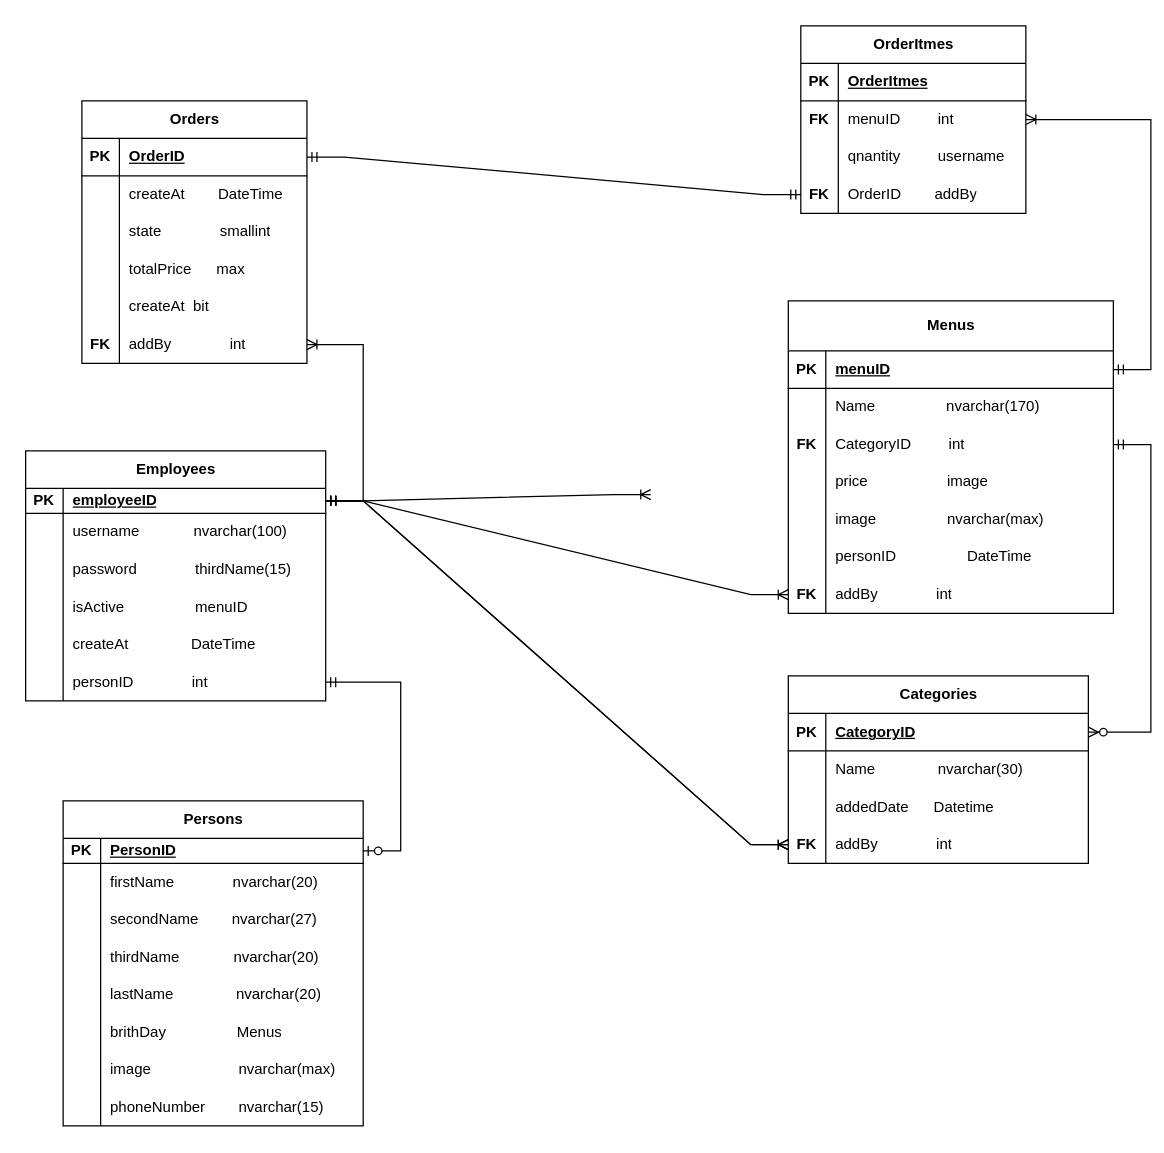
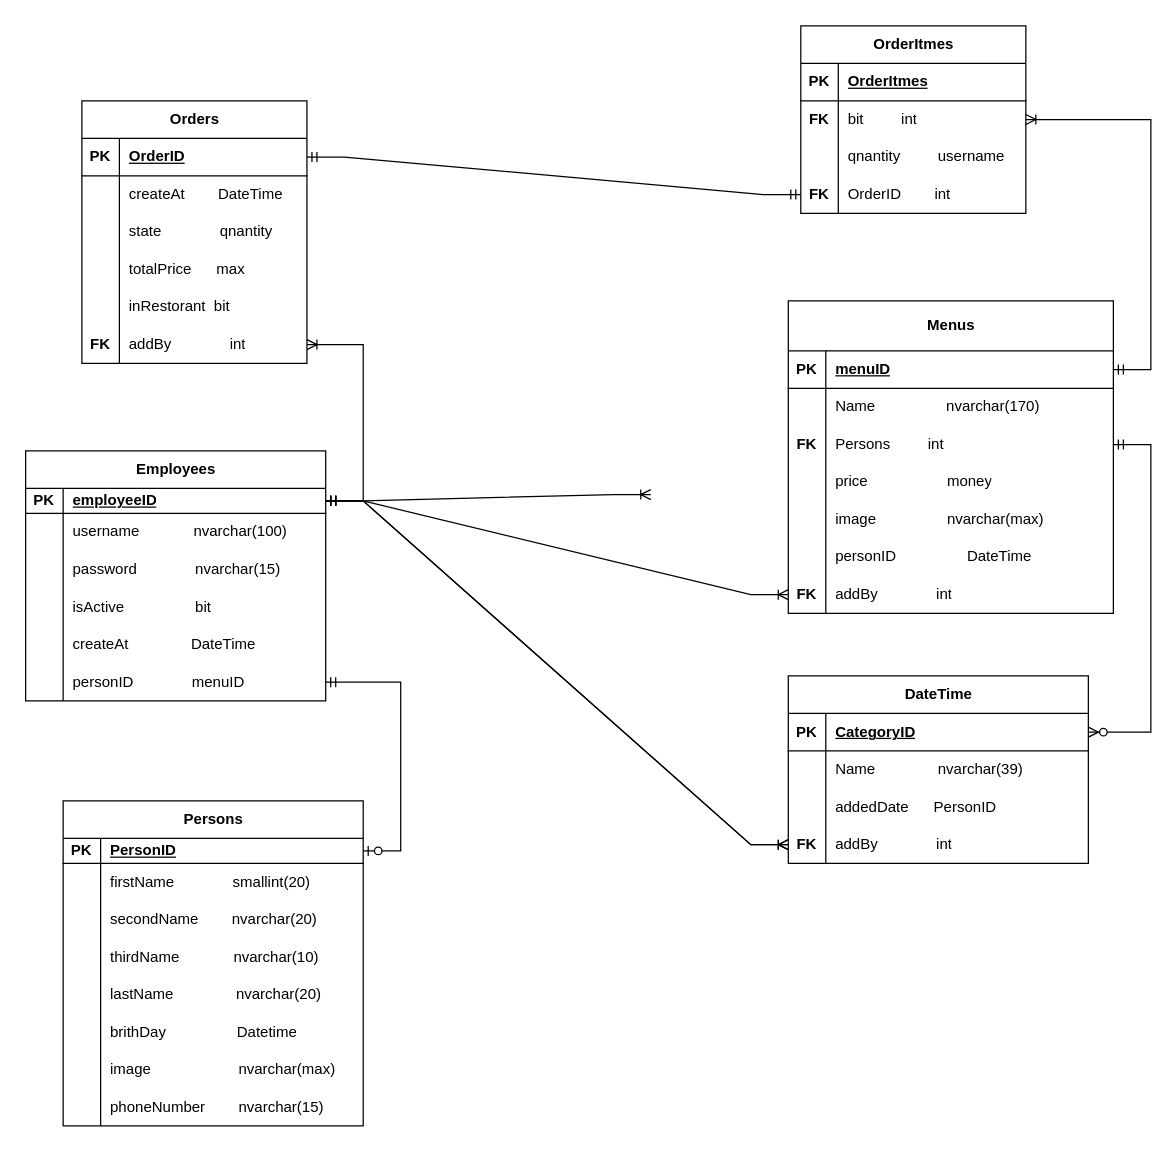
(914, 119) -> (899, 119)
(924, 194) -> (914, 194)
(218, 232) -> (218, 232)
(180, 307) -> (191, 307)
(918, 444) -> (906, 444)
(936, 482) -> (938, 482)
(199, 569) -> (199, 569)
(184, 607) -> (169, 607)
(163, 682) -> (177, 682)
(939, 694) -> (939, 694)
(952, 769) -> (952, 769)
(924, 807) -> (926, 807)
(237, 882) -> (236, 882)
(229, 919) -> (229, 919)
(237, 957) -> (237, 957)
(219, 1032) -> (230, 1032)
